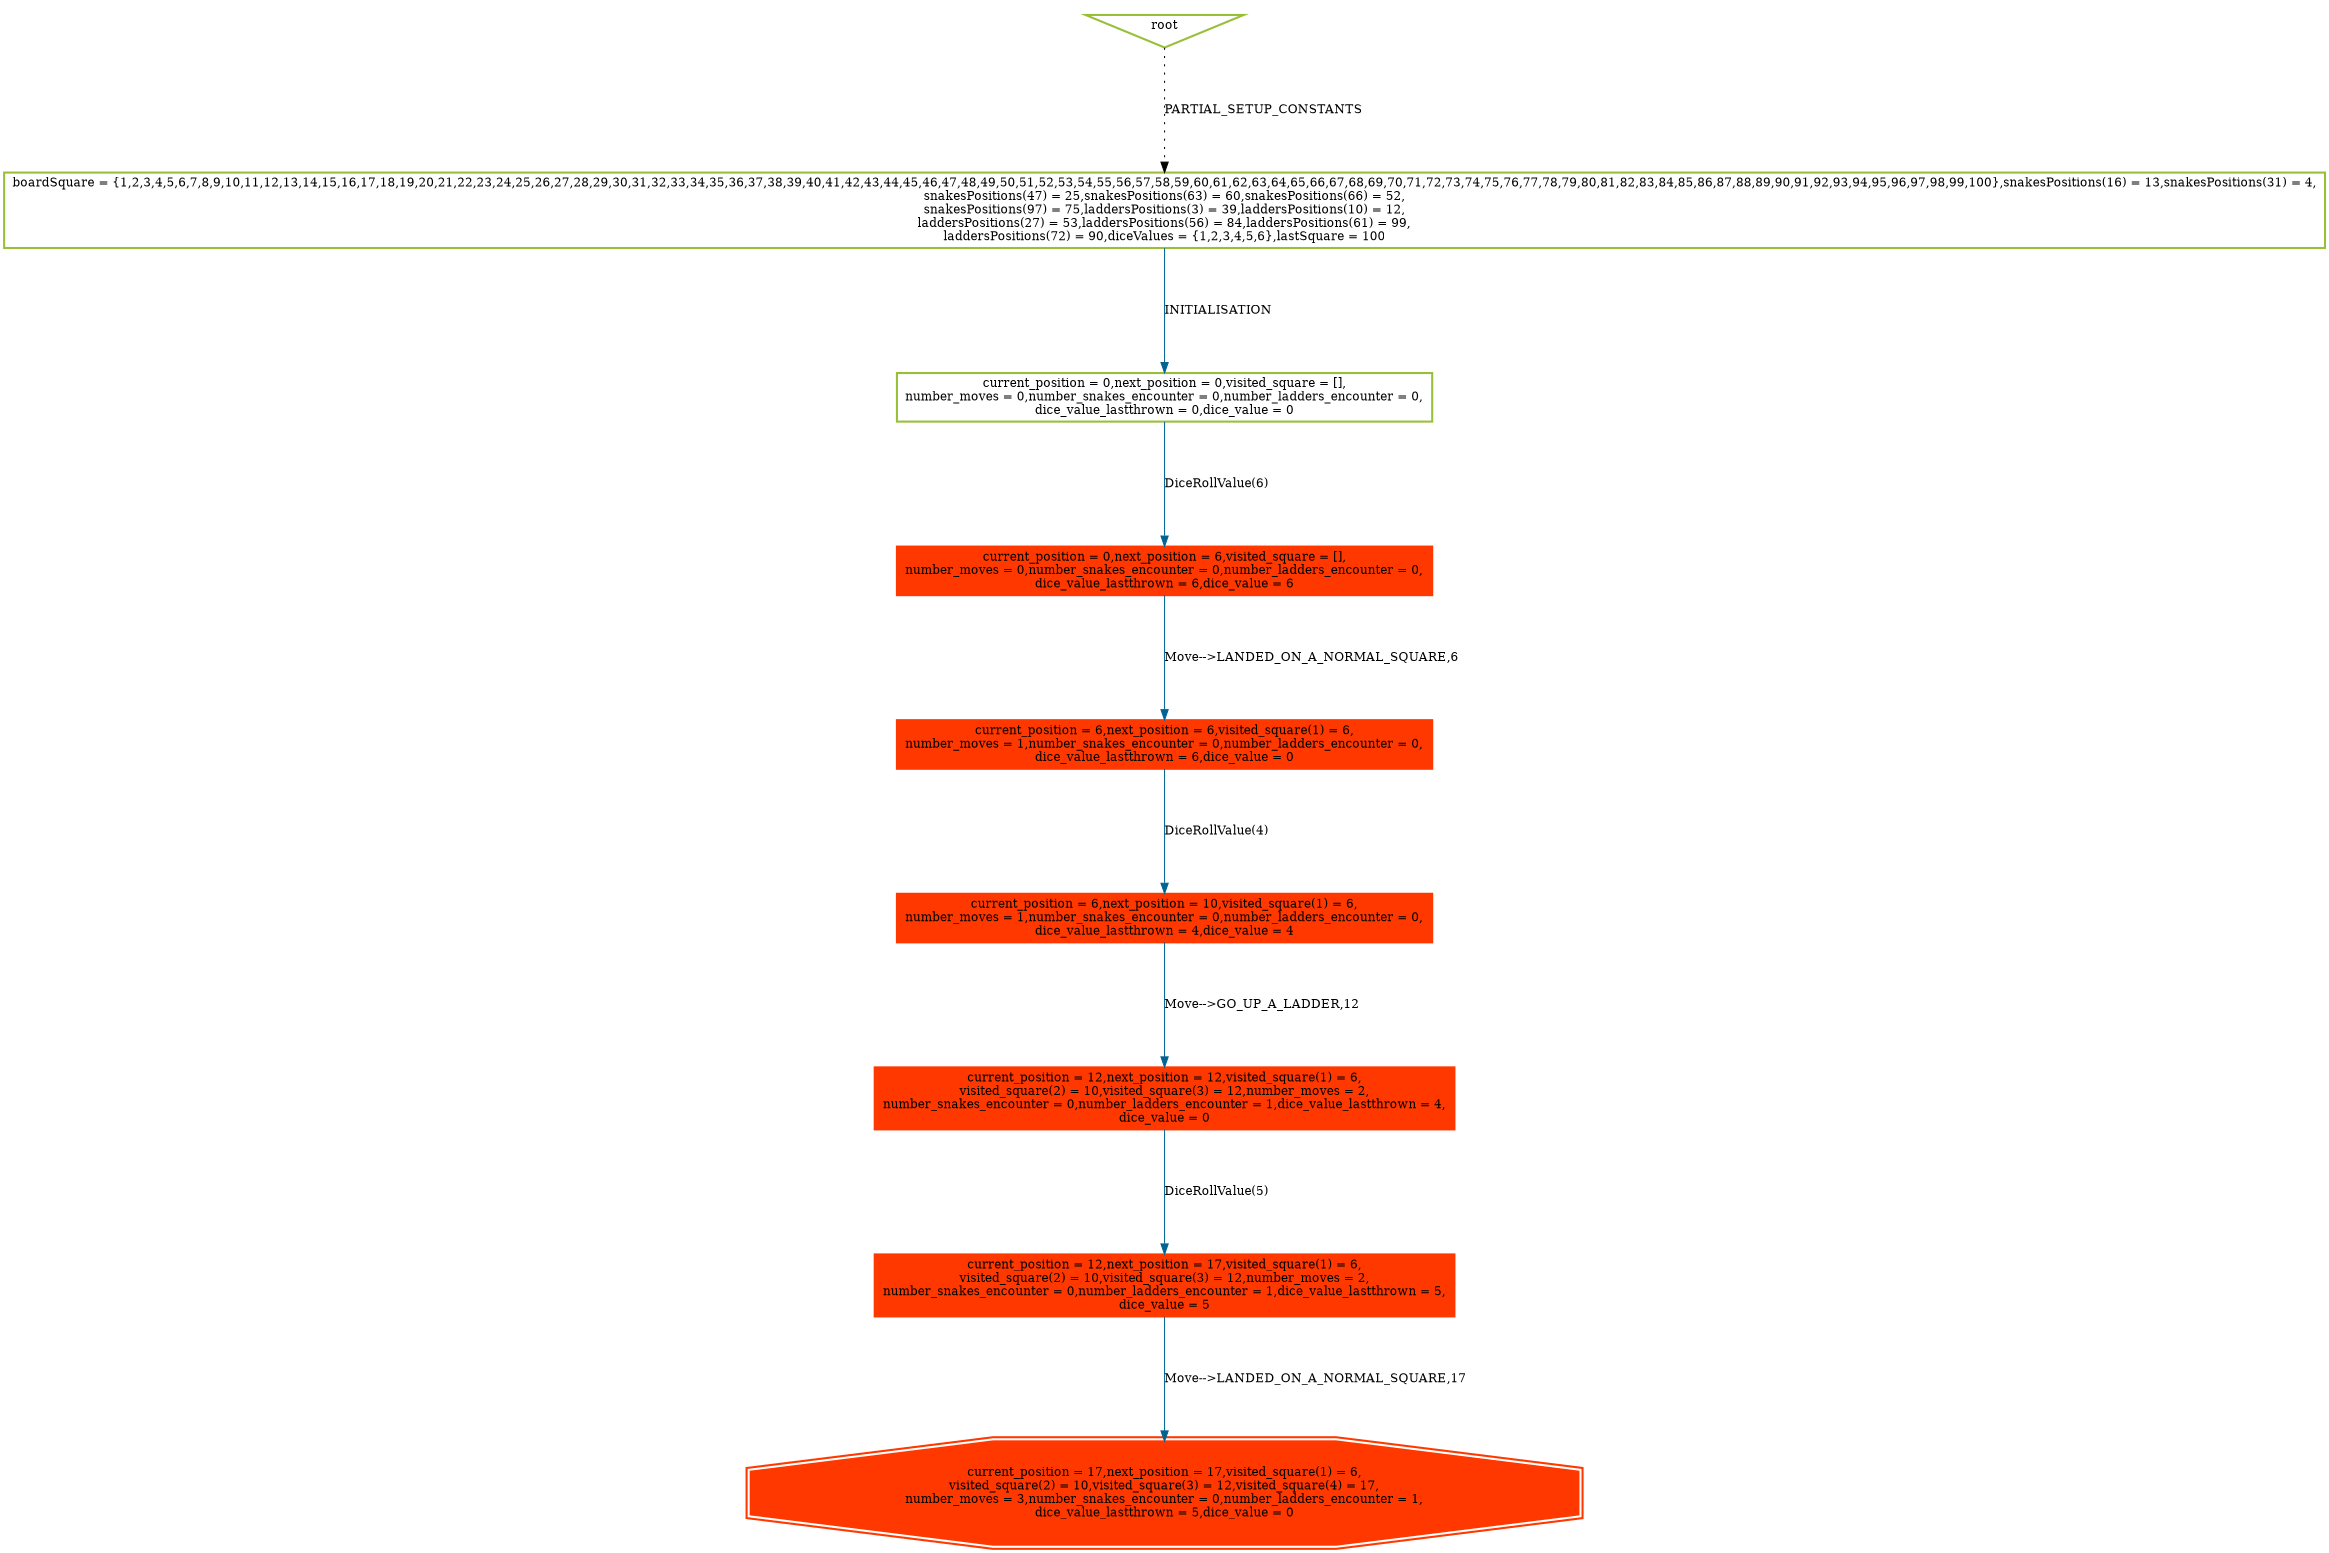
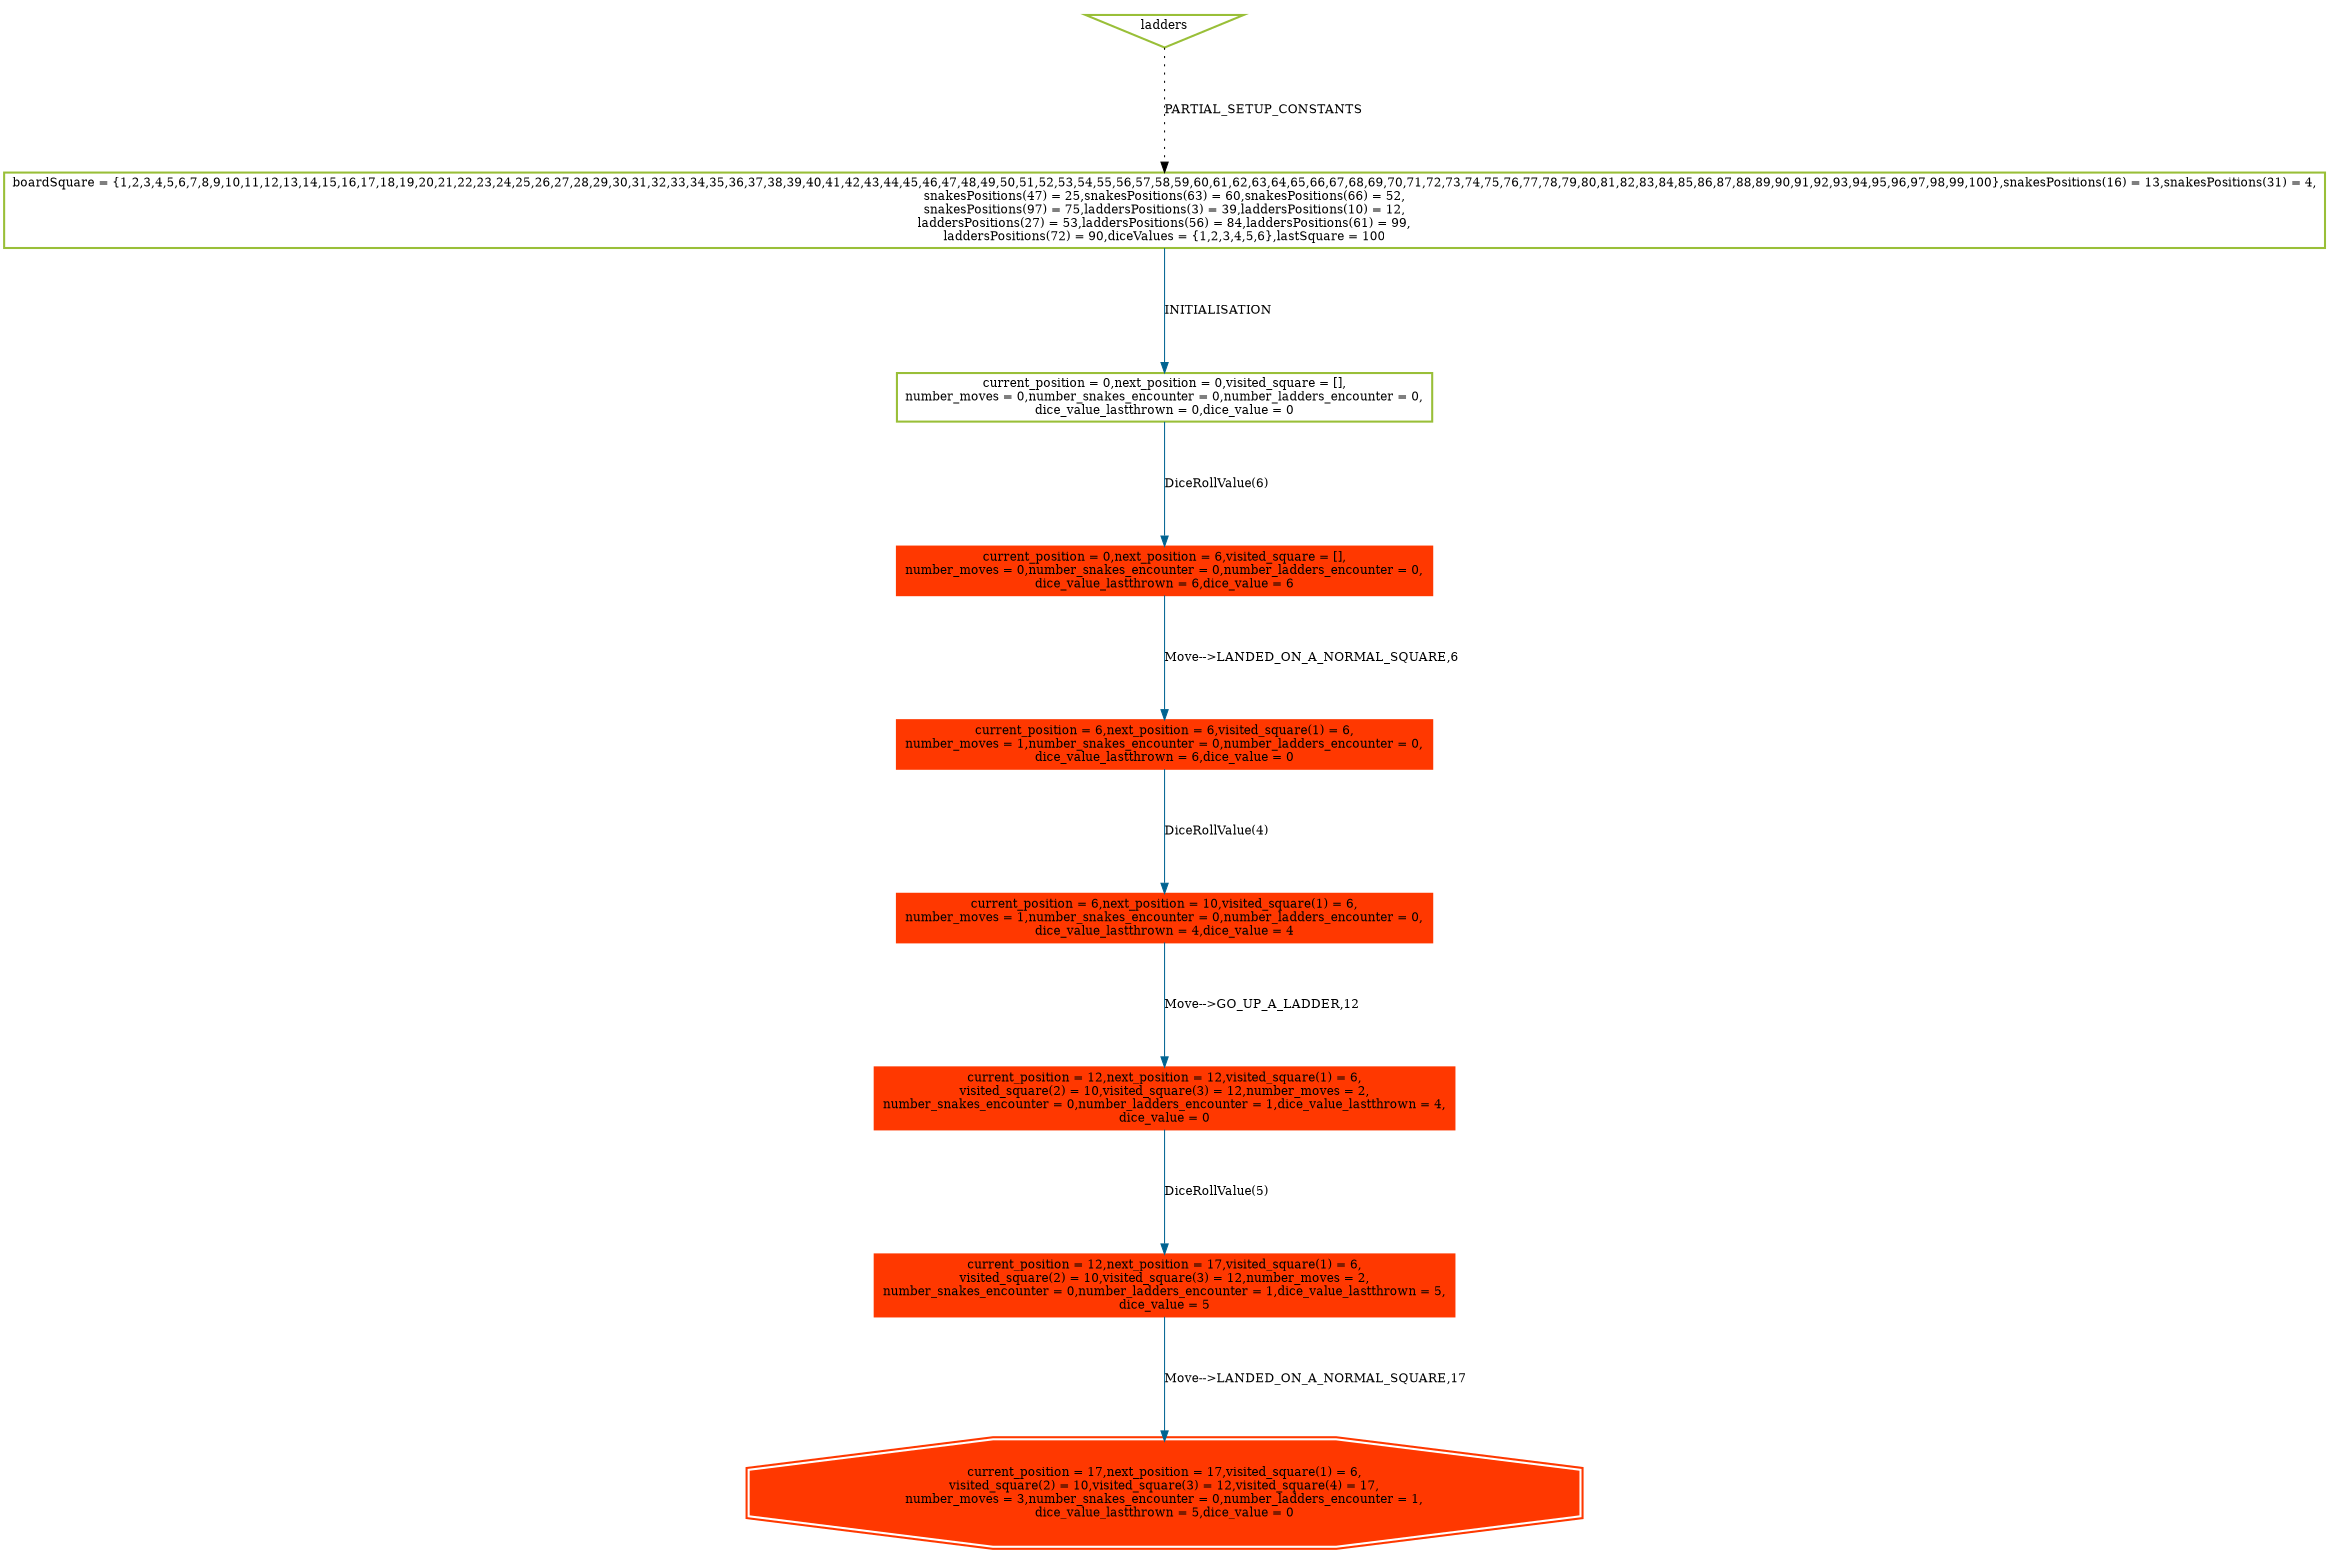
(1165, 26) -> (1165, 26)
